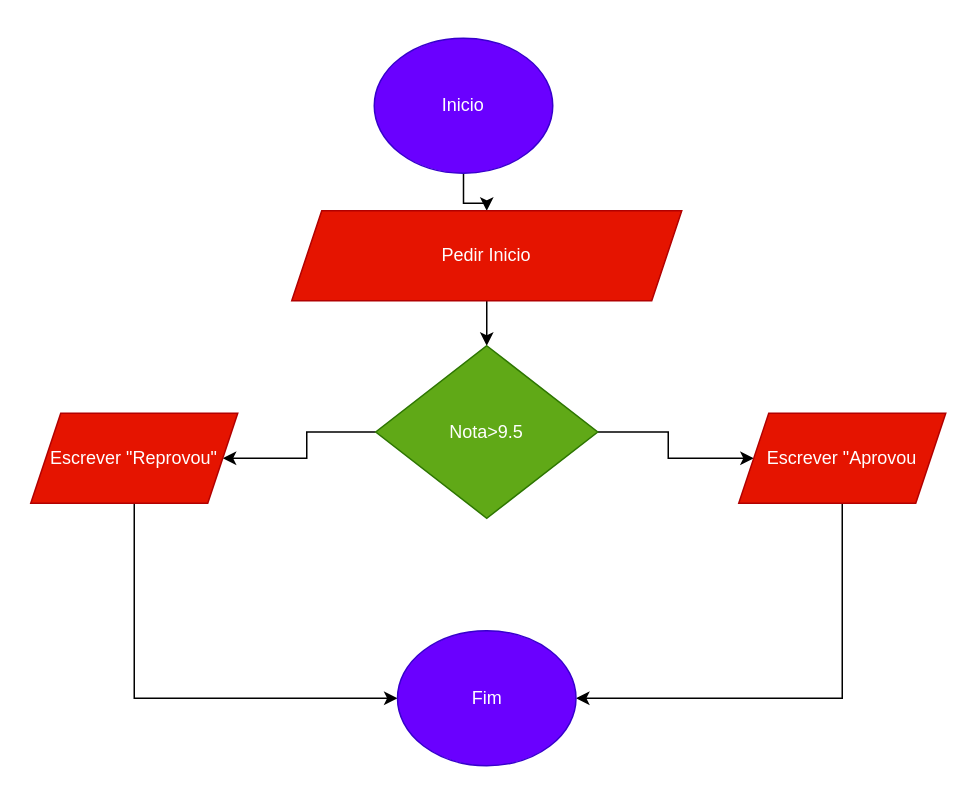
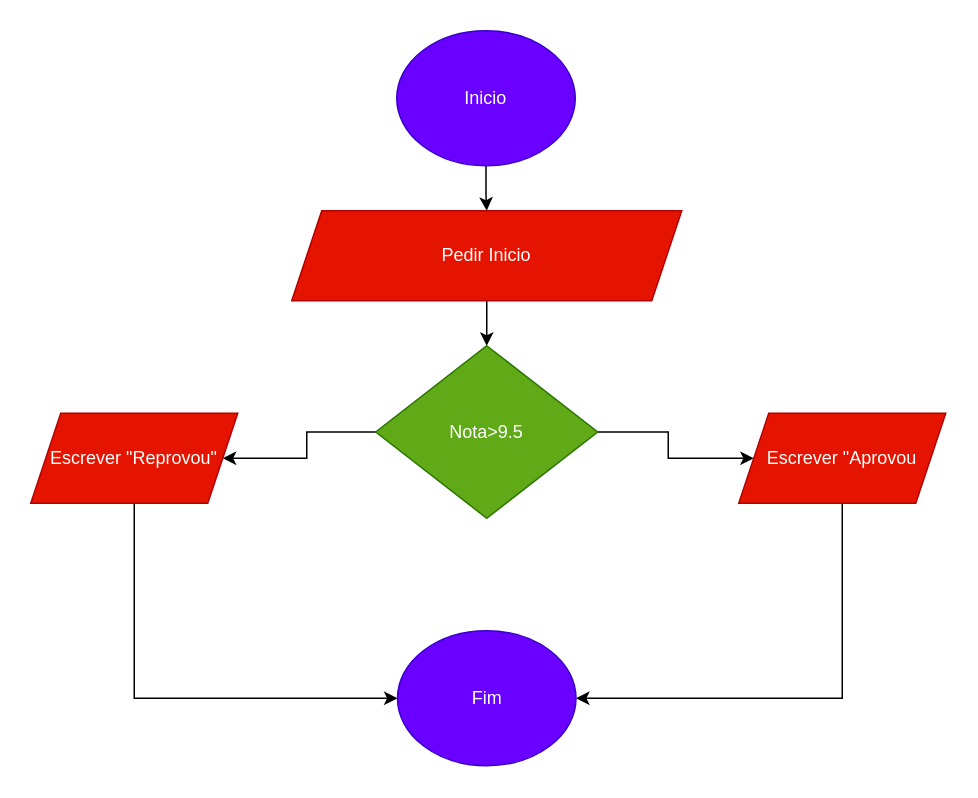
(464, 106) -> (486, 98)
